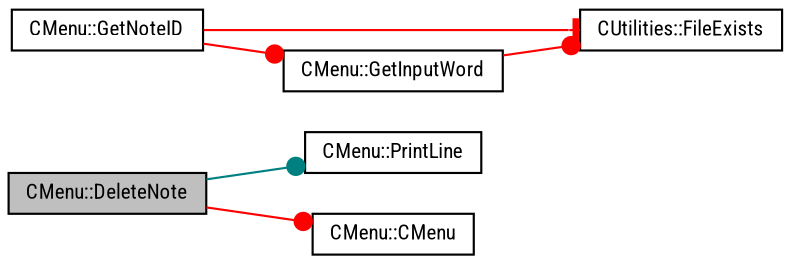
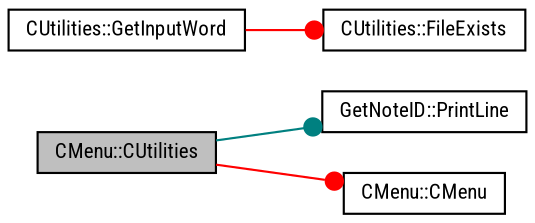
(107, 30) -> none
(393, 71) -> (127, 30)
(393, 153) -> (424, 112)
(107, 193) -> (127, 153)
